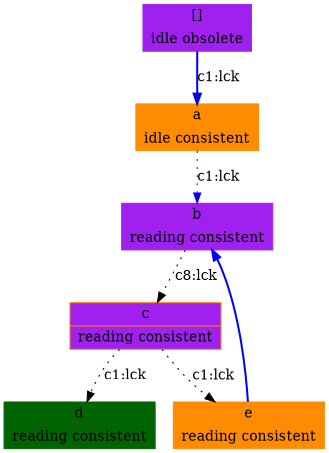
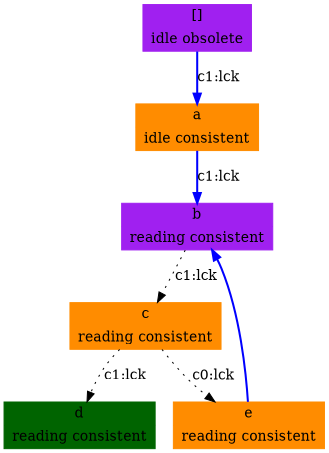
(197, 172) -> (197, 172)
(196, 276) -> (196, 276)
(145, 326) -> (145, 326)
(213, 376) -> (213, 376)
